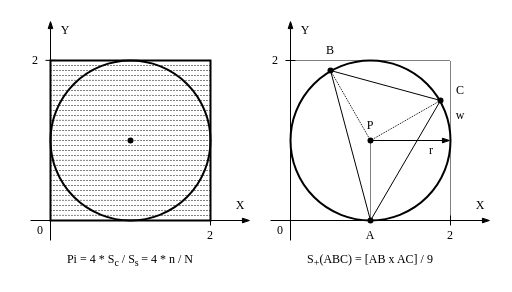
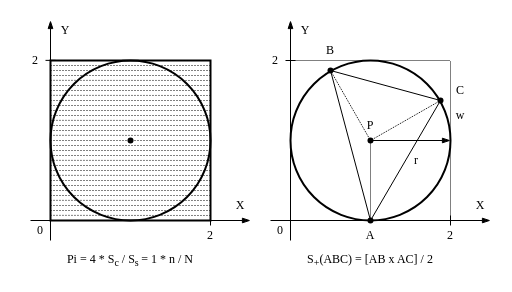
(431, 151) -> (416, 161)
(131, 261) -> (131, 261)
(371, 261) -> (371, 261)
